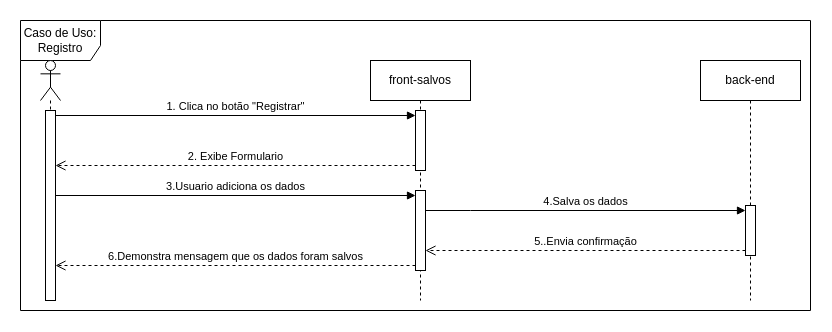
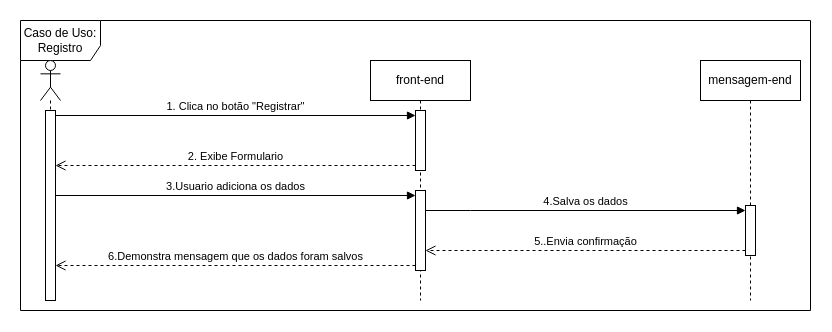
(421, 81) -> (421, 81)
(751, 81) -> (751, 81)
